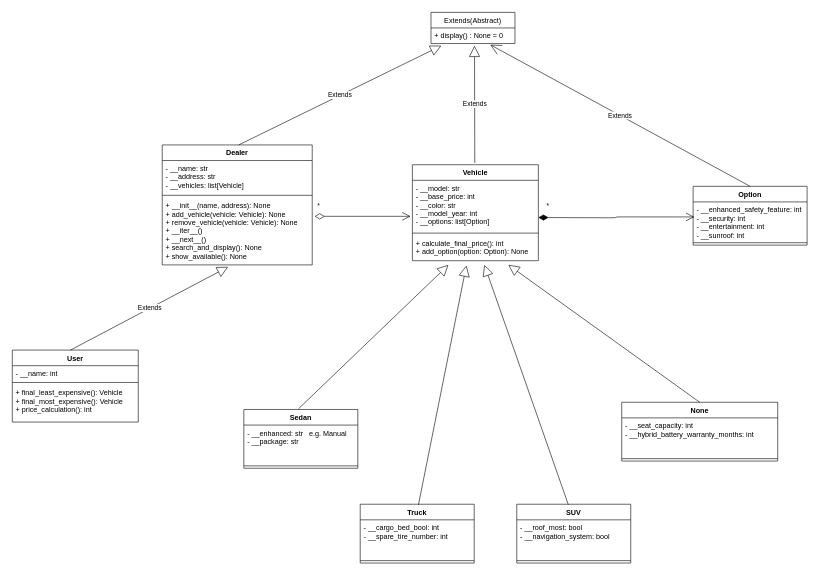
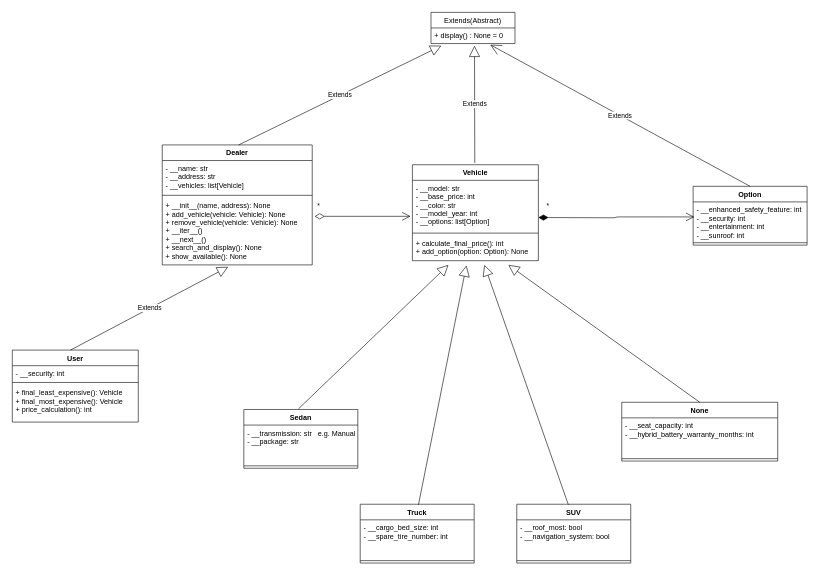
(38, 374) -> (45, 374)
(302, 433) -> (308, 433)
(405, 528) -> (405, 528)
